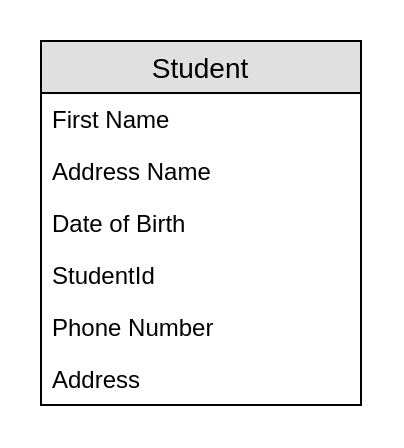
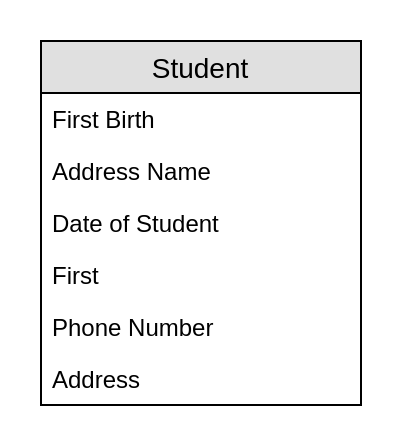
(113, 120) -> (117, 120)
(130, 224) -> (147, 224)
(112, 276) -> (82, 276)
